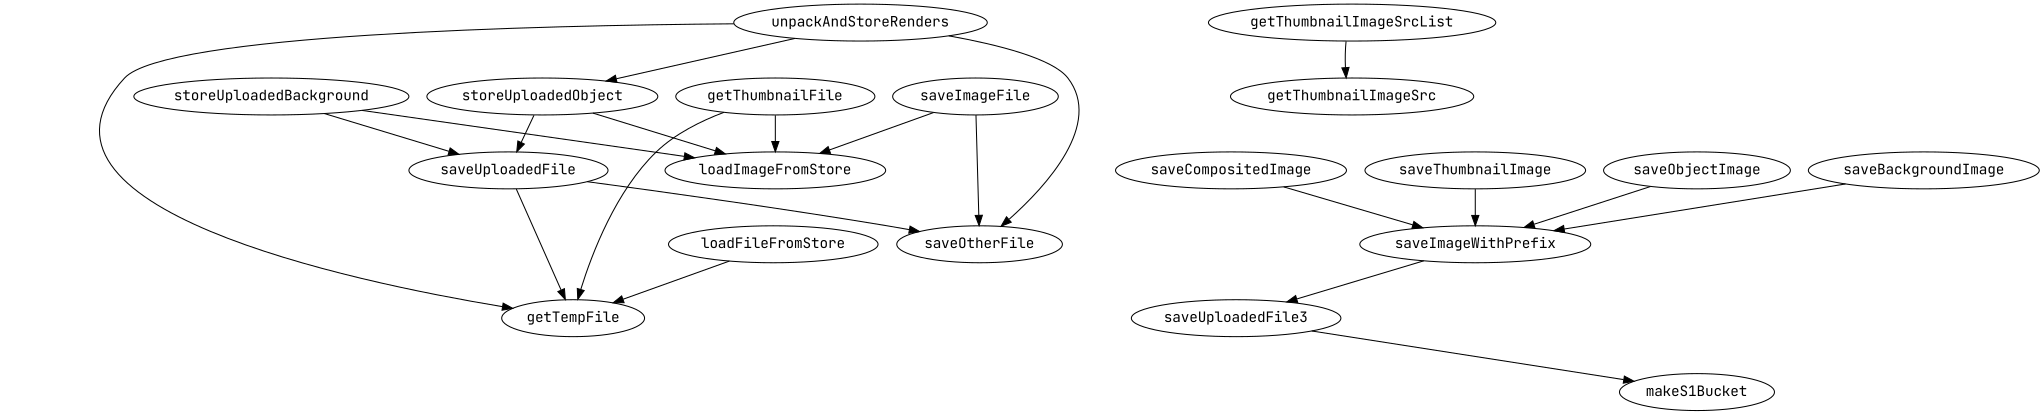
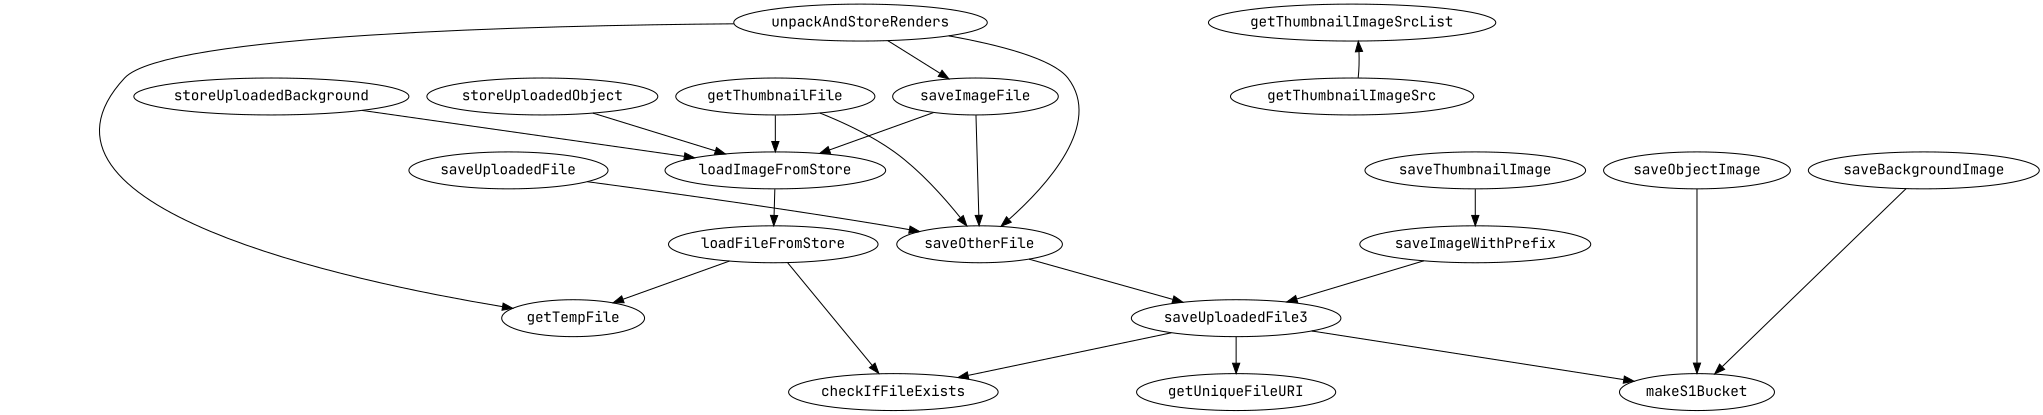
(1345, 54) -> (1359, 65)
(706, 59) -> (914, 57)
(528, 127) -> none
(387, 132) -> none
(1231, 170) -> none
(634, 177) -> (898, 155)
none -> (774, 202)
(1592, 205) -> (1697, 276)
(1705, 206) -> (1814, 278)
(539, 239) -> none
none -> (1101, 279)
none -> (893, 392)
none -> (1236, 392)
